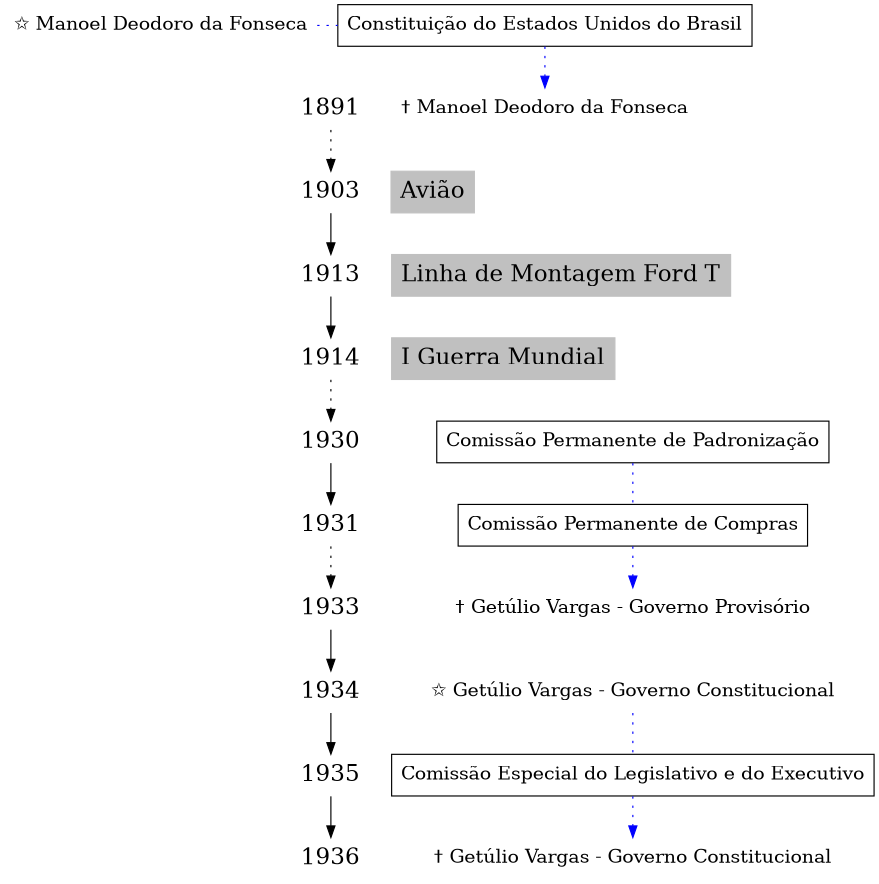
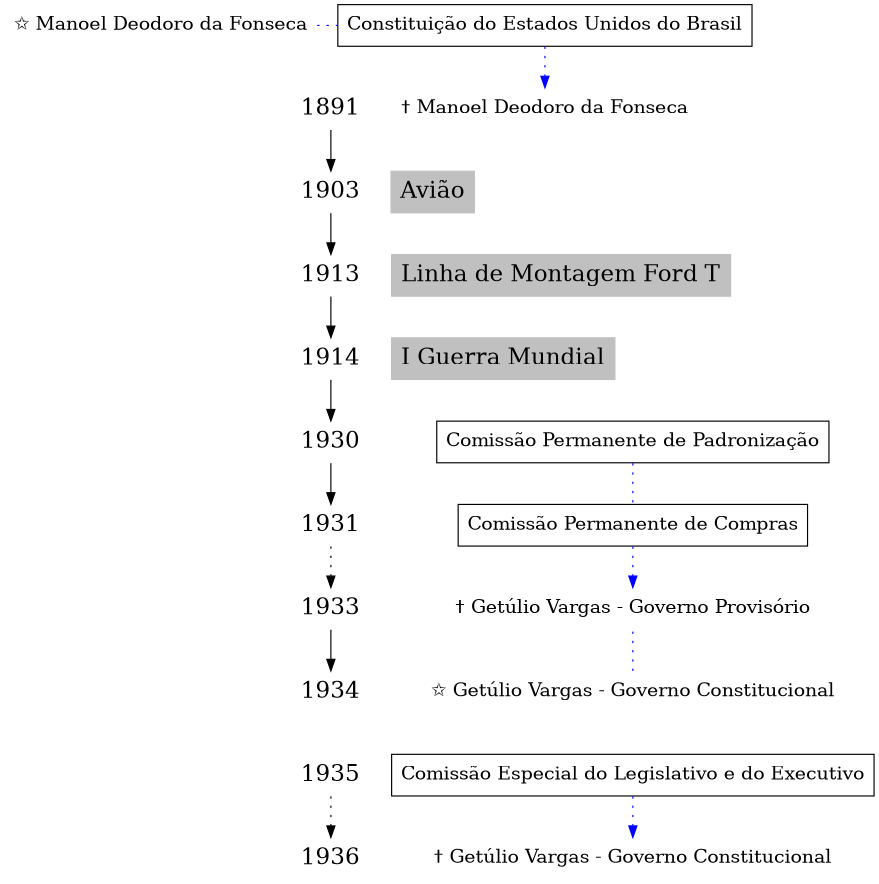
(331, 145) -> (331, 145)
(331, 395) -> (331, 395)
(331, 728) -> none
(633, 734) -> (633, 650)
(331, 811) -> (331, 811)
